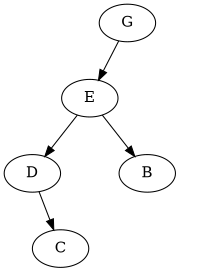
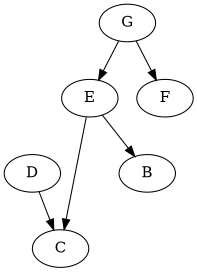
none -> (165, 98)
(64, 132) -> (76, 168)
